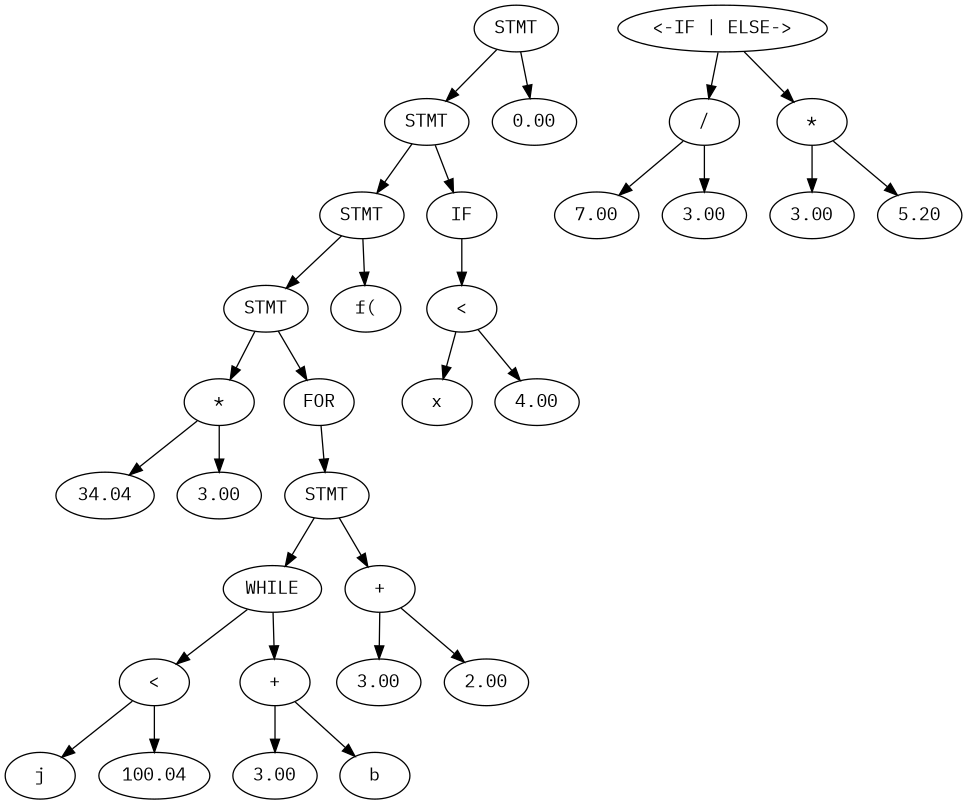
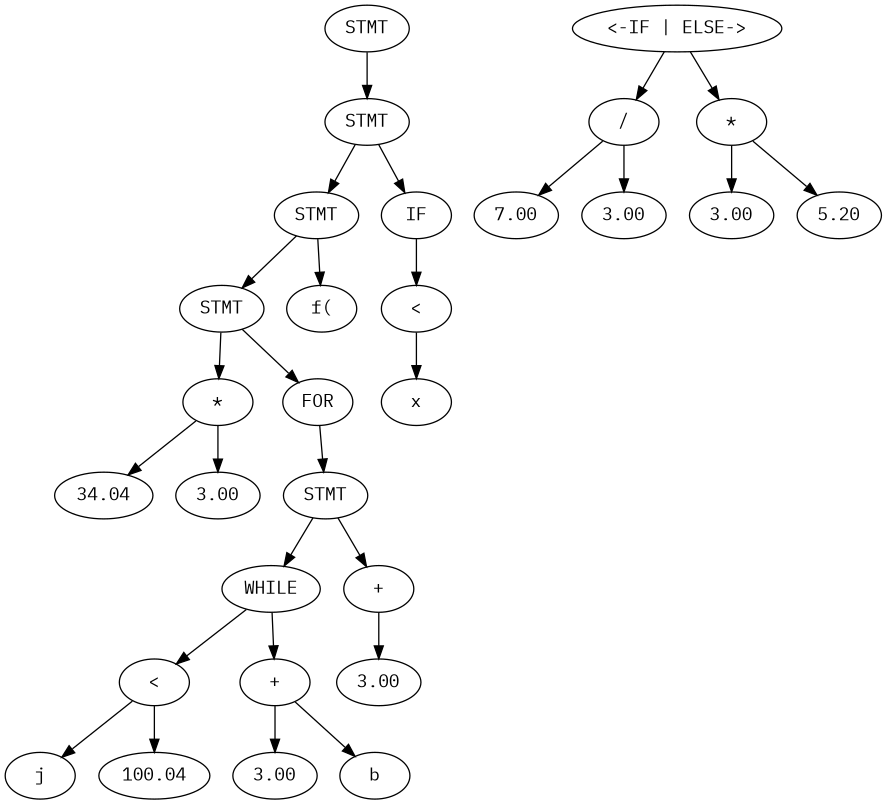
(534, 122) -> none
(537, 402) -> none
(486, 682) -> none
